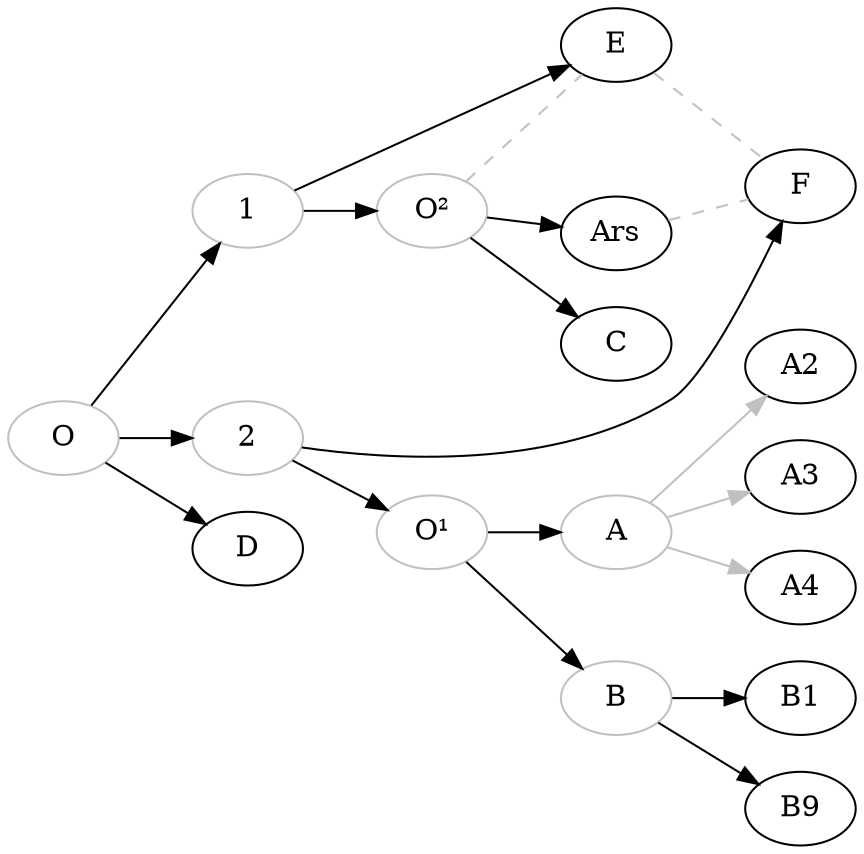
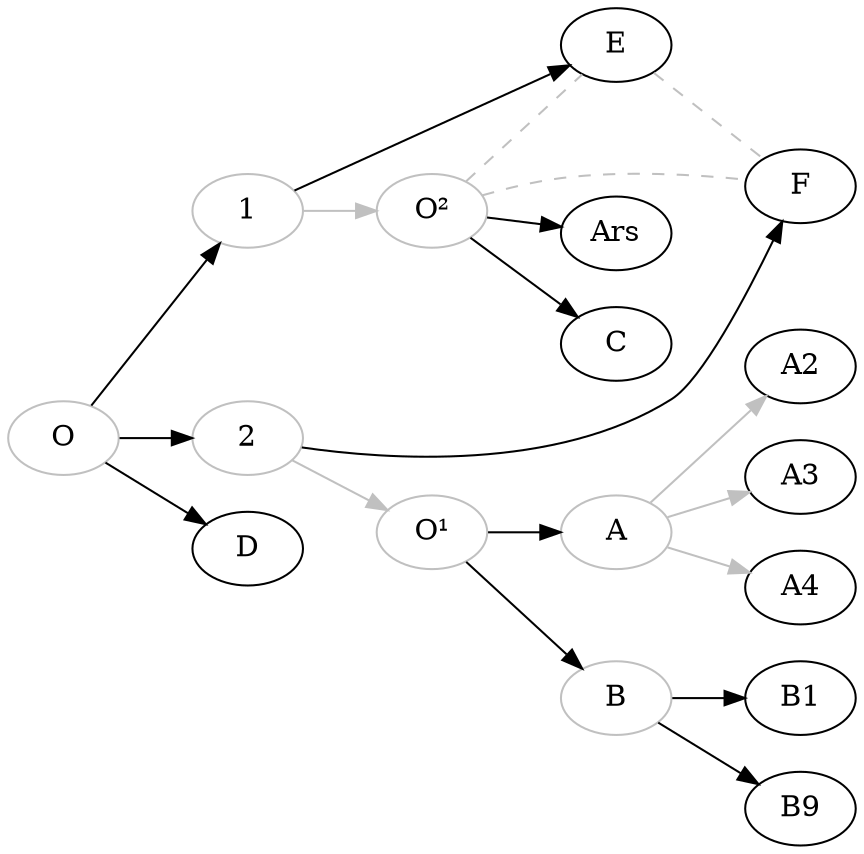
(708, 210) -> (613, 174)
(330, 211) -> (330, 211)
(331, 480) -> (331, 480)
